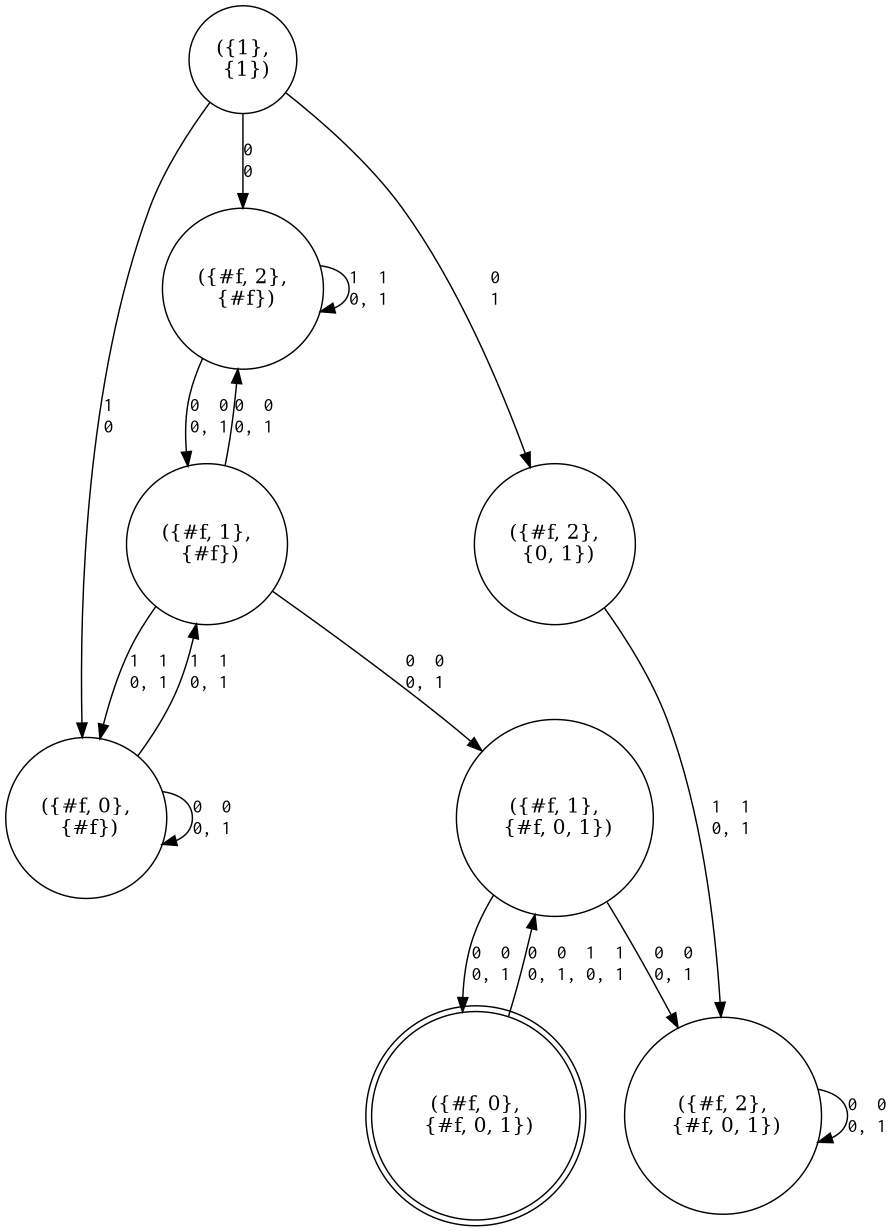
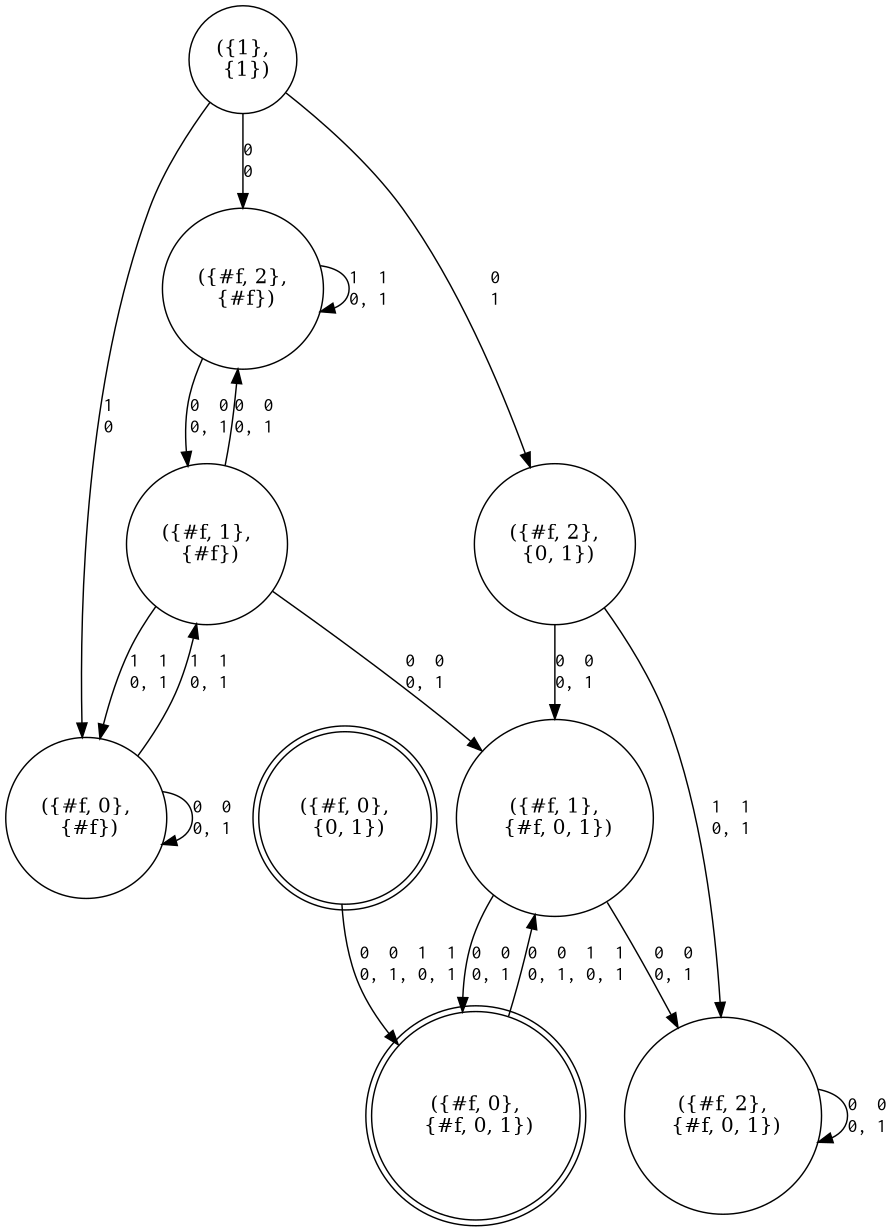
none -> (555, 665)
none -> (345, 818)
